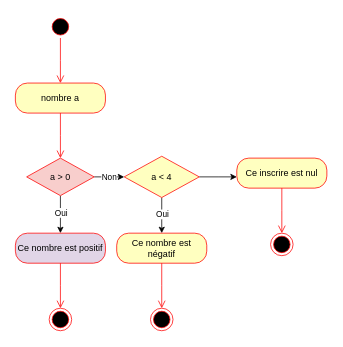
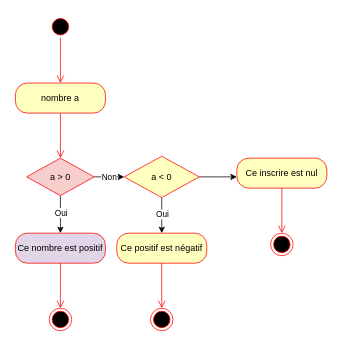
(162, 177) -> (162, 177)
(162, 248) -> (162, 248)
